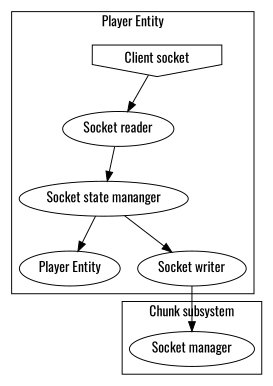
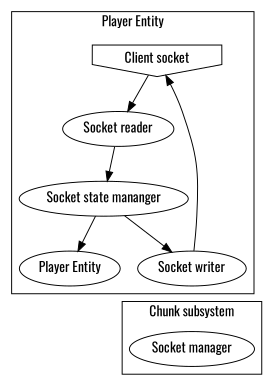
(192, 307) -> (196, 165)
